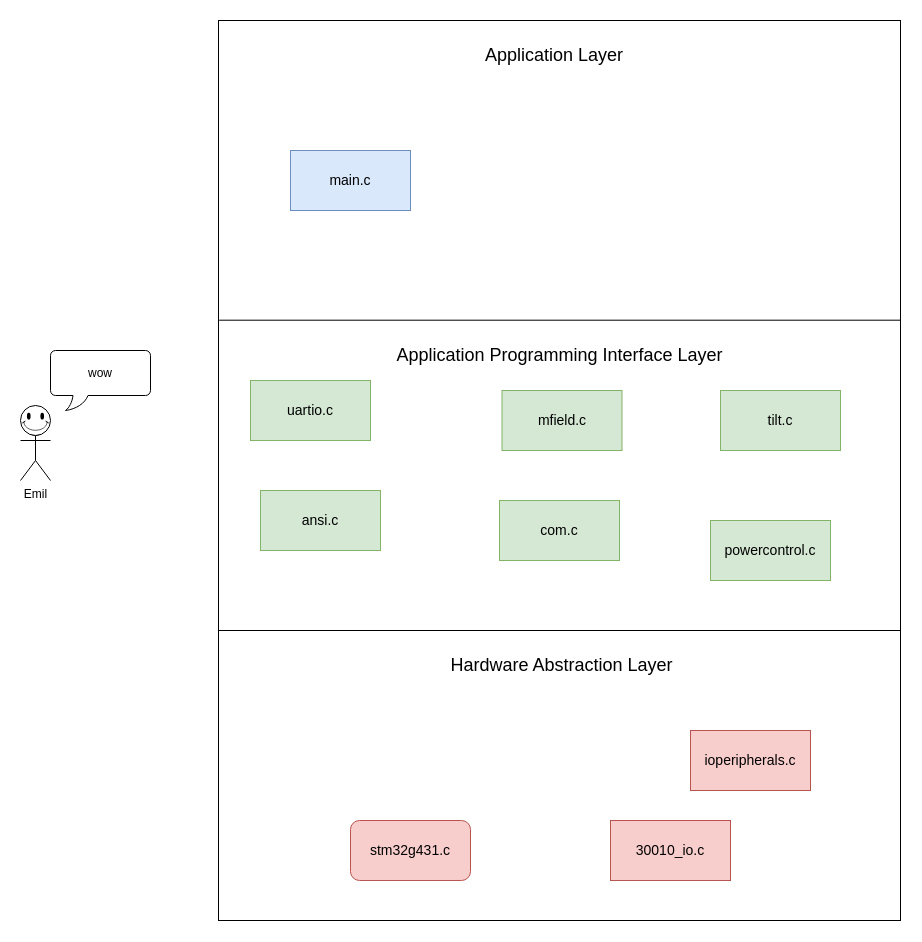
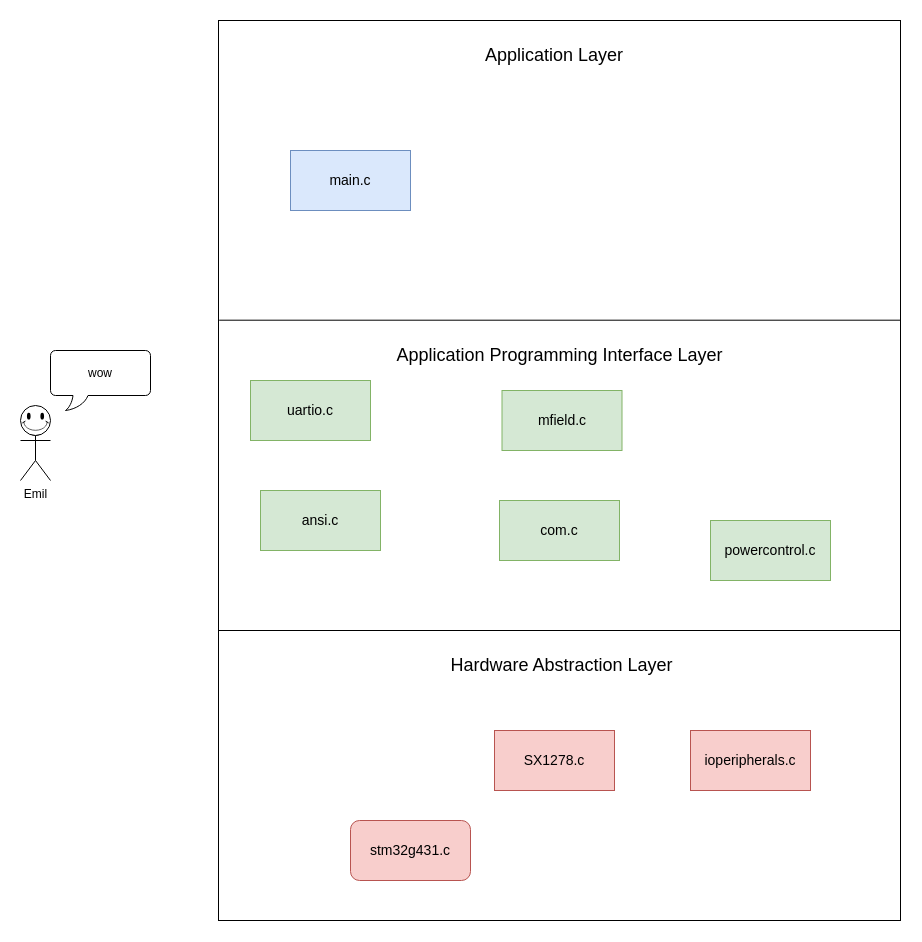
(781, 421) -> none
none -> (555, 761)
(671, 851) -> none
